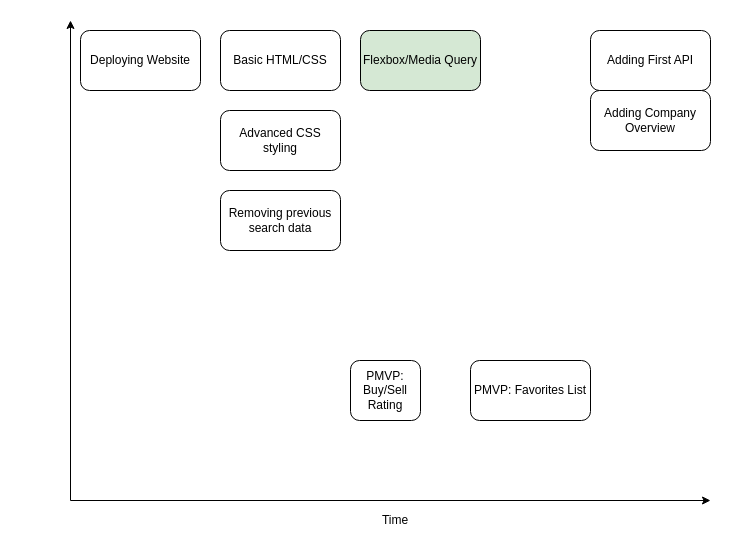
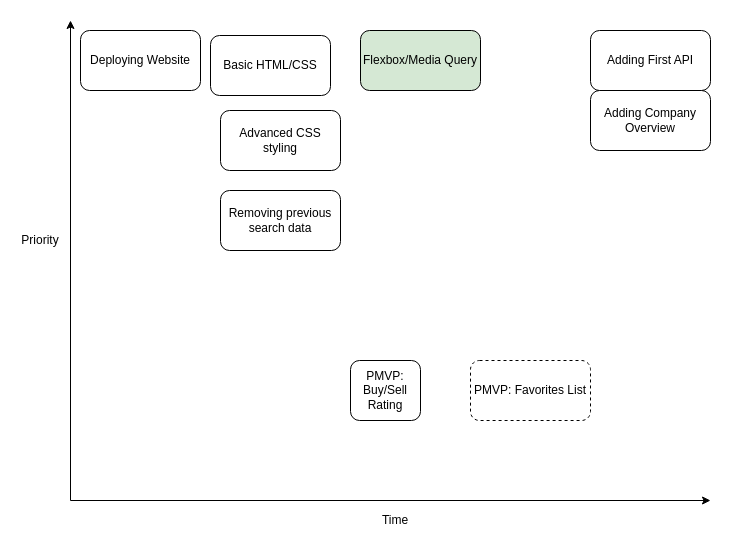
(281, 61) -> (271, 66)
none -> (41, 241)
(531, 391) -> (531, 391)
